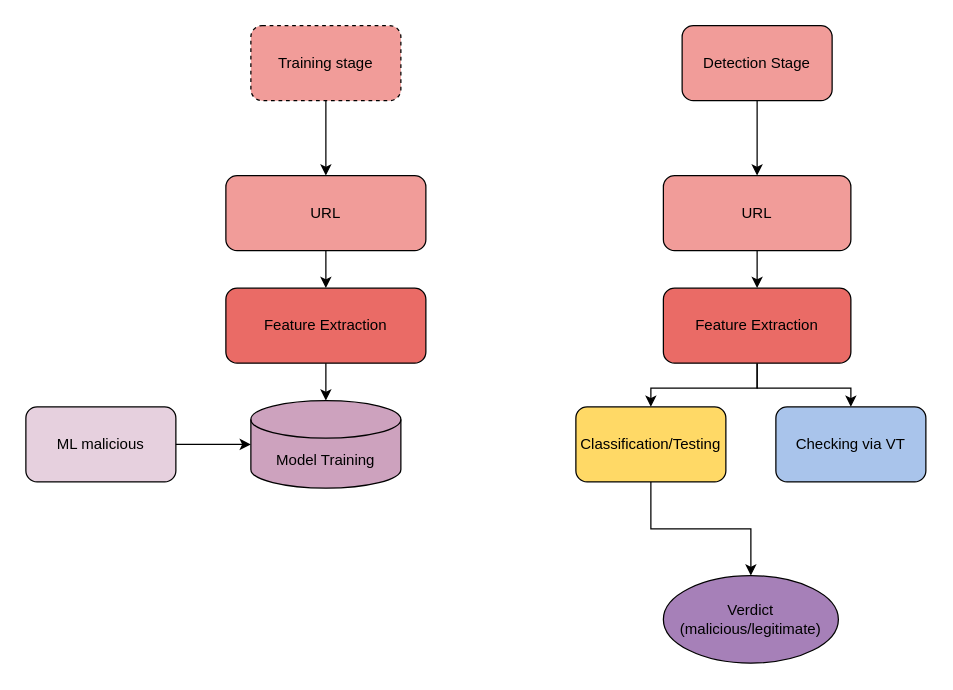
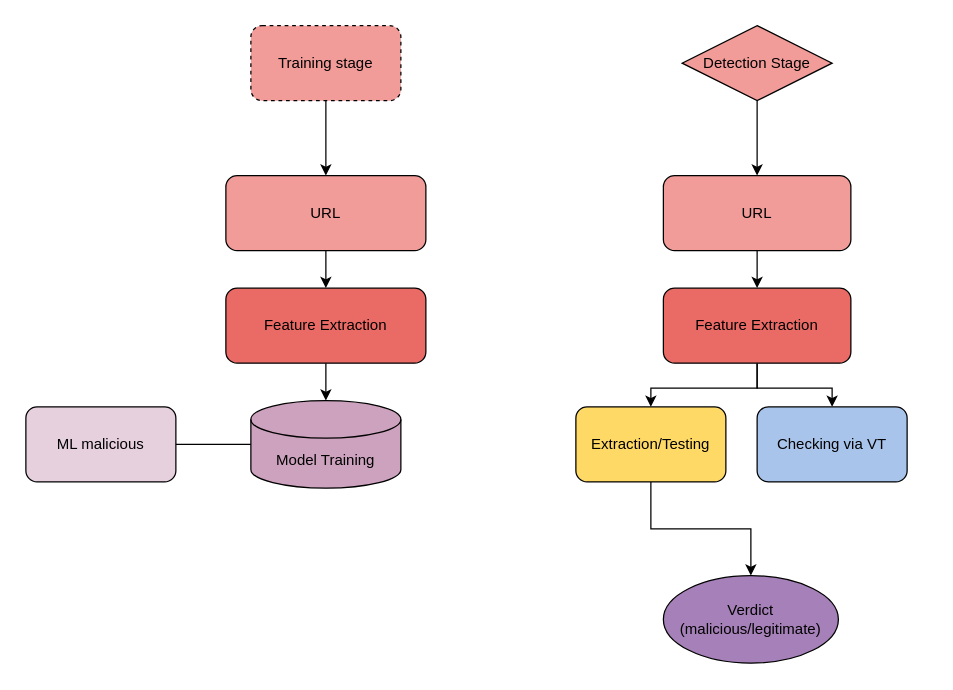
(757, 63) -> (757, 63)
(241, 444) -> (244, 444)
(651, 444) -> (651, 444)
(851, 444) -> (832, 444)
